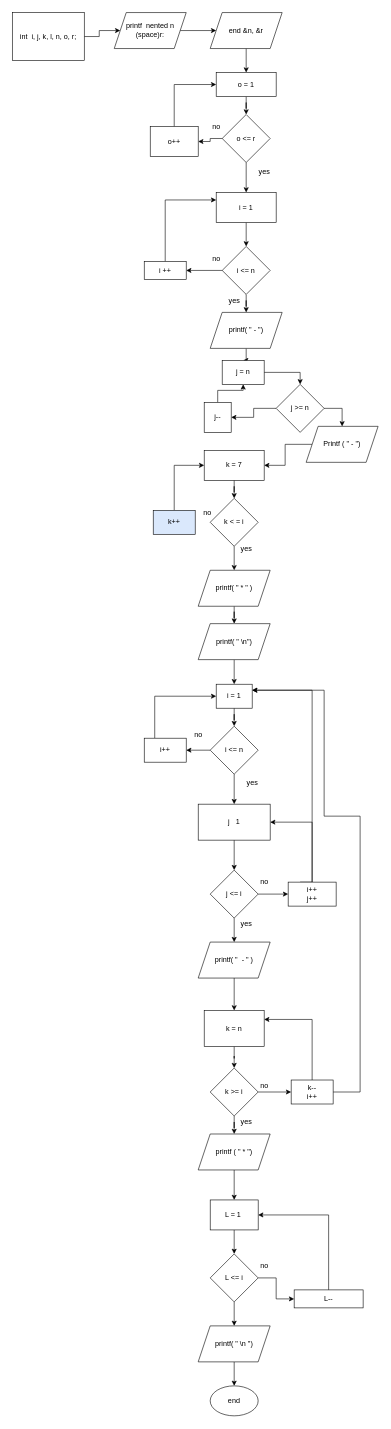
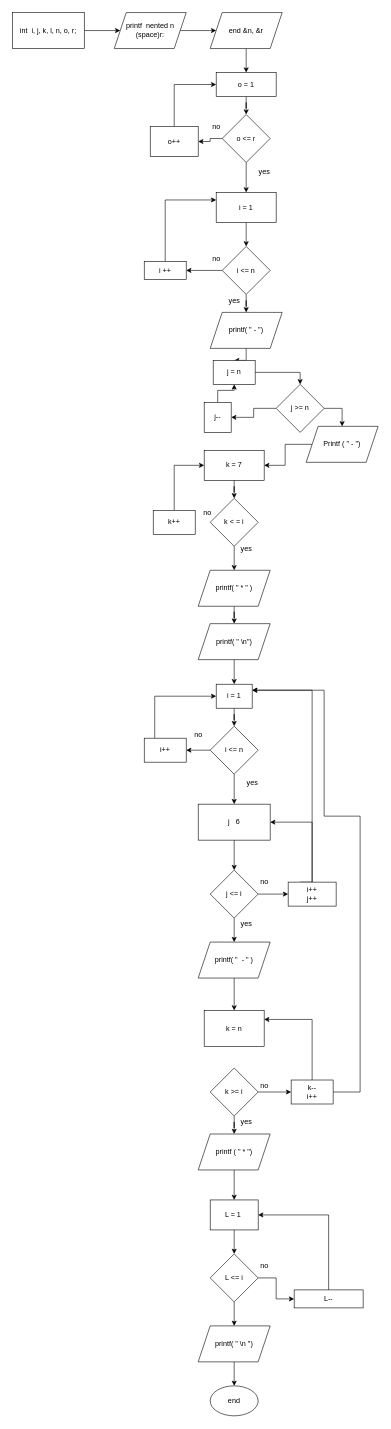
(48, 36) -> (48, 30)
(243, 372) -> (234, 372)
(174, 522) -> (174, 522)
(234, 822) -> (234, 822)
(234, 1056) -> none
